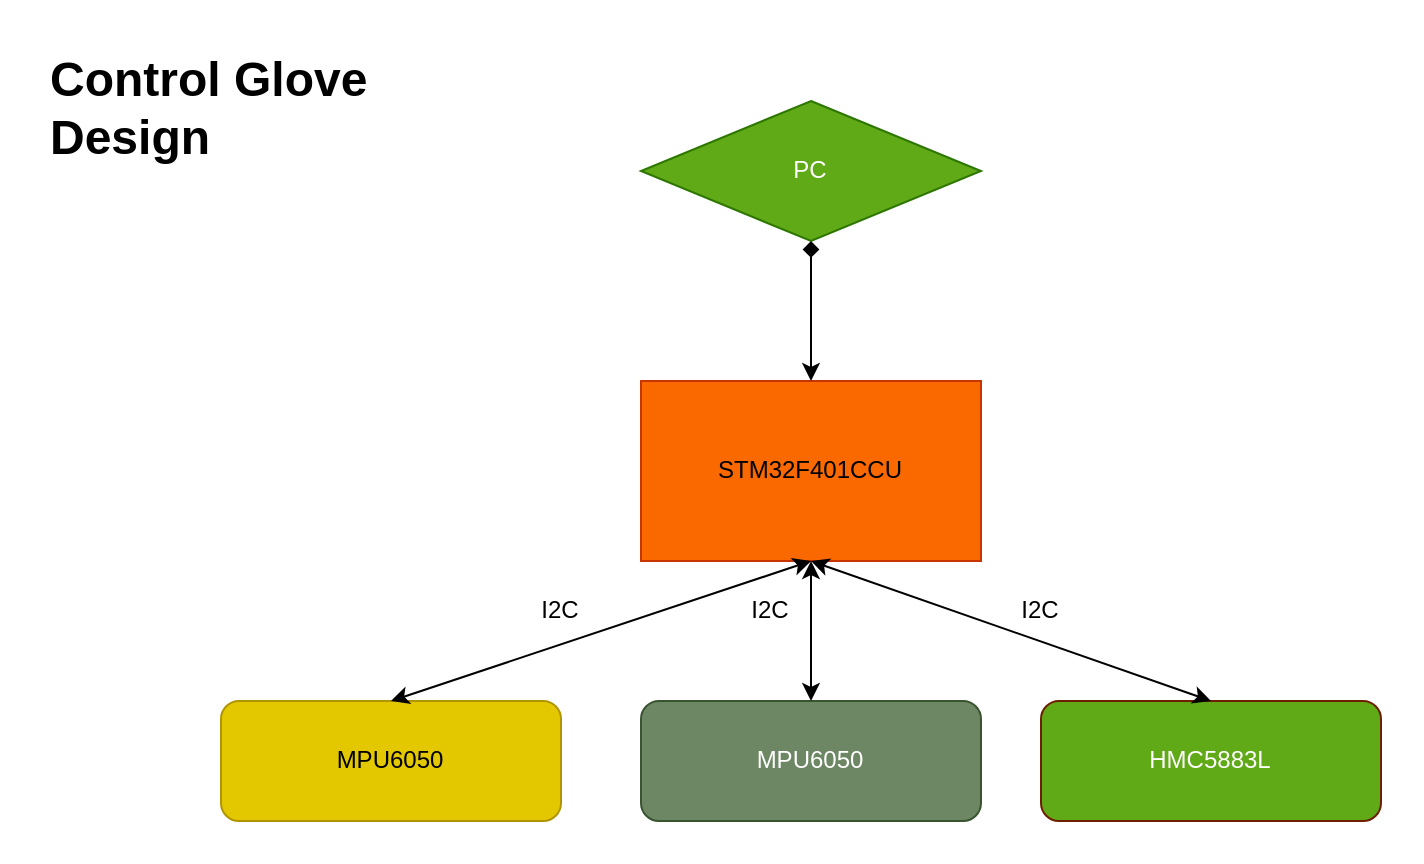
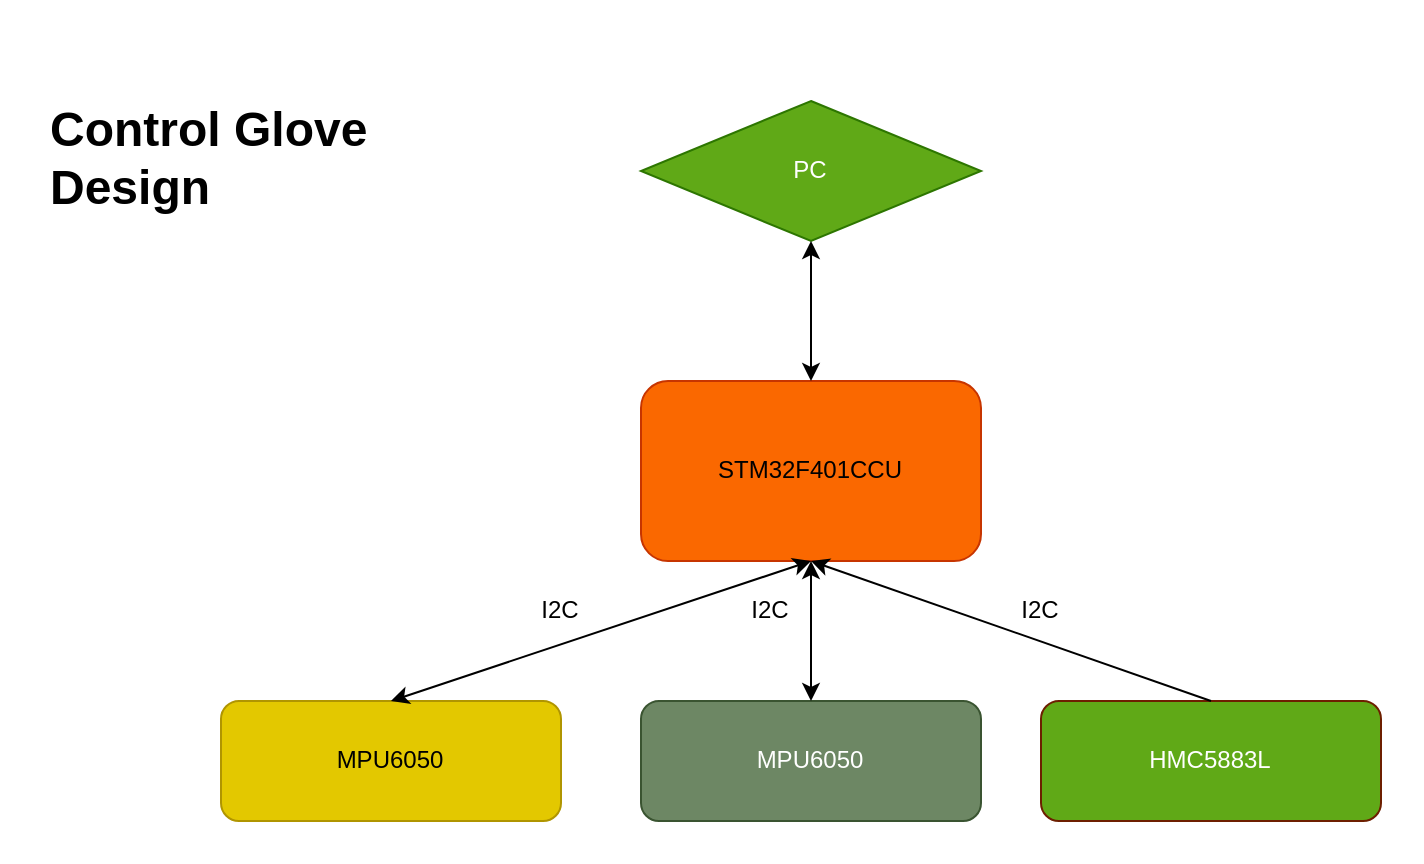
(251, 121) -> (251, 171)
(811, 257) -> (811, 256)
(811, 471) -> (811, 471)
(1197, 696) -> (1202, 698)
